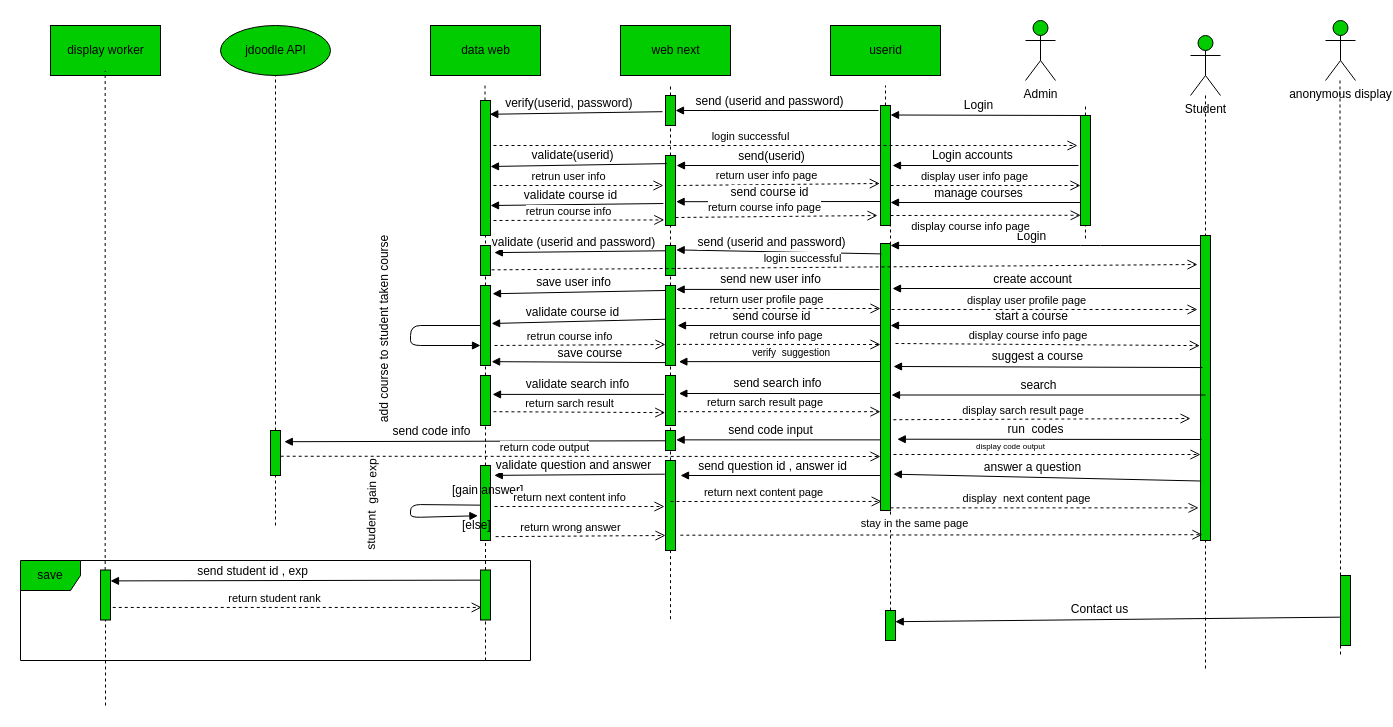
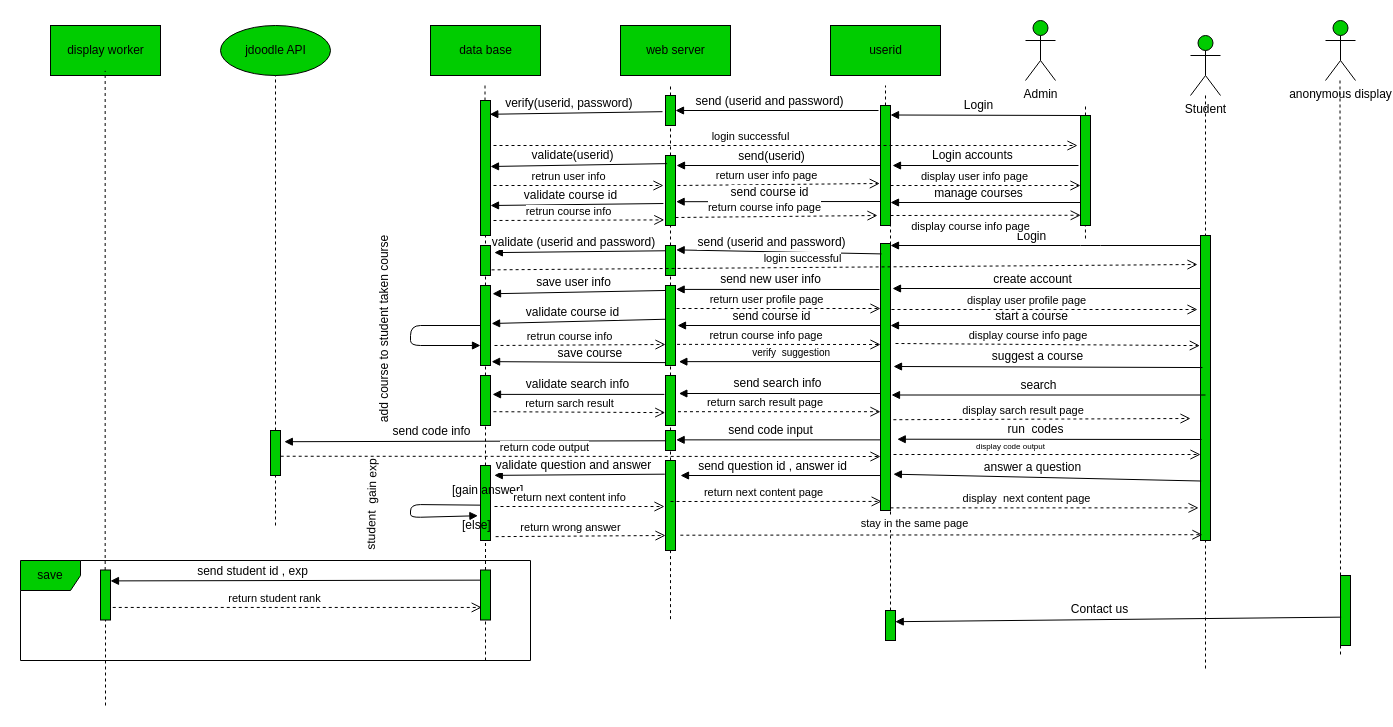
(486, 51) -> (486, 51)
(676, 51) -> (676, 51)
